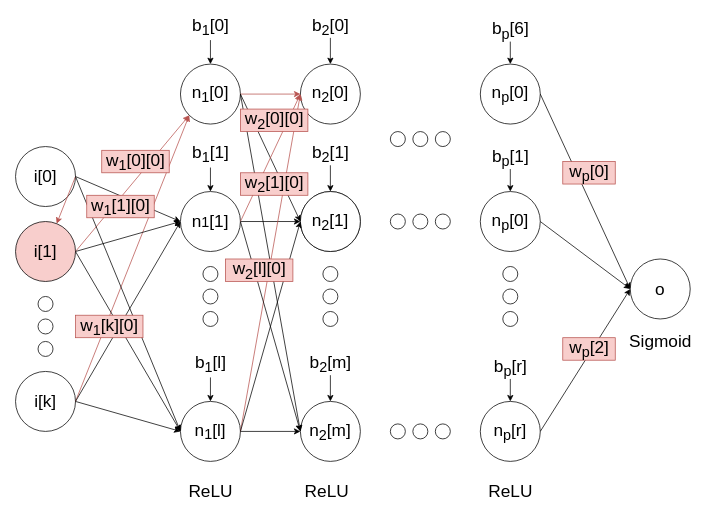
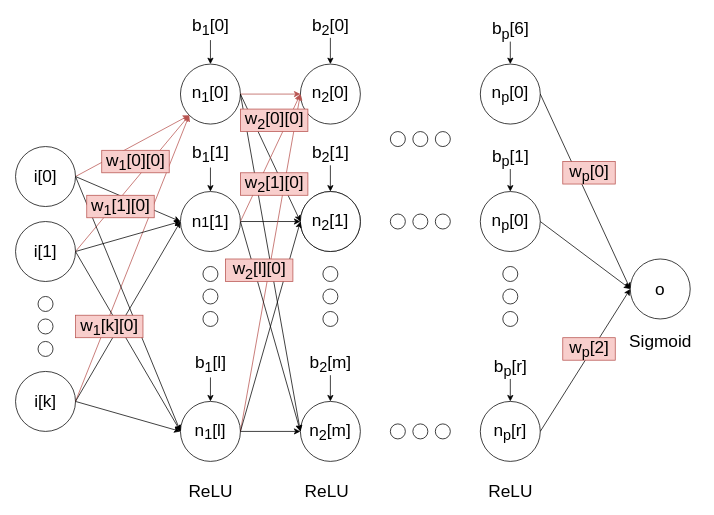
(66, 199) -> (153, 135)
(45, 252) -> (45, 252)
